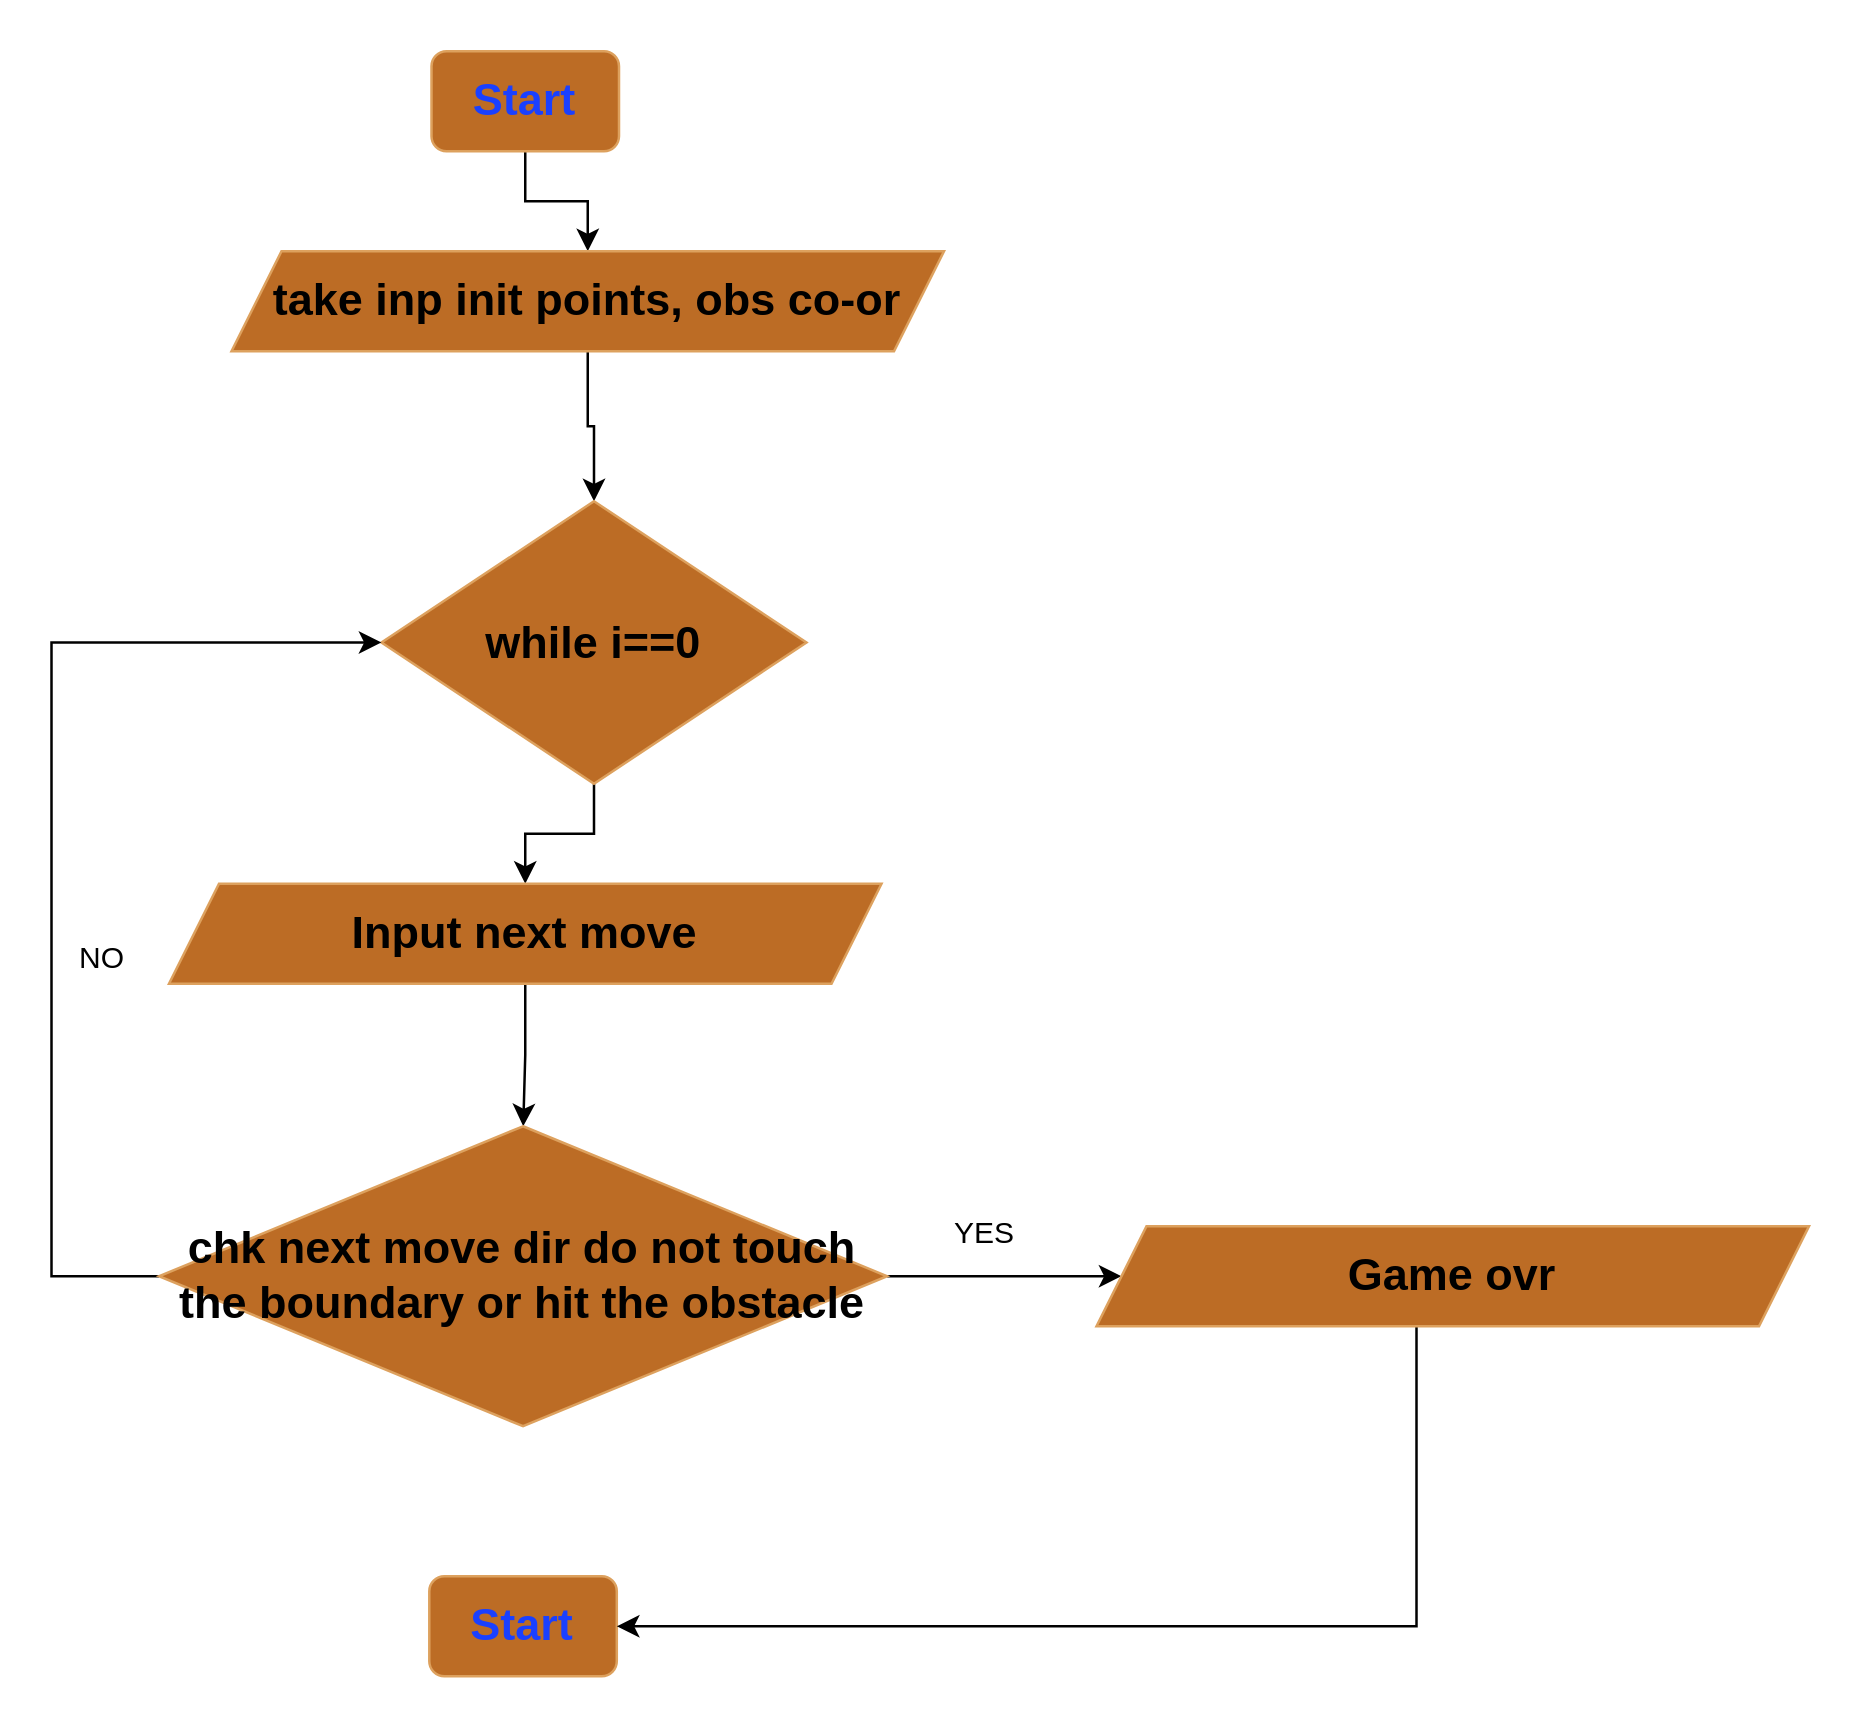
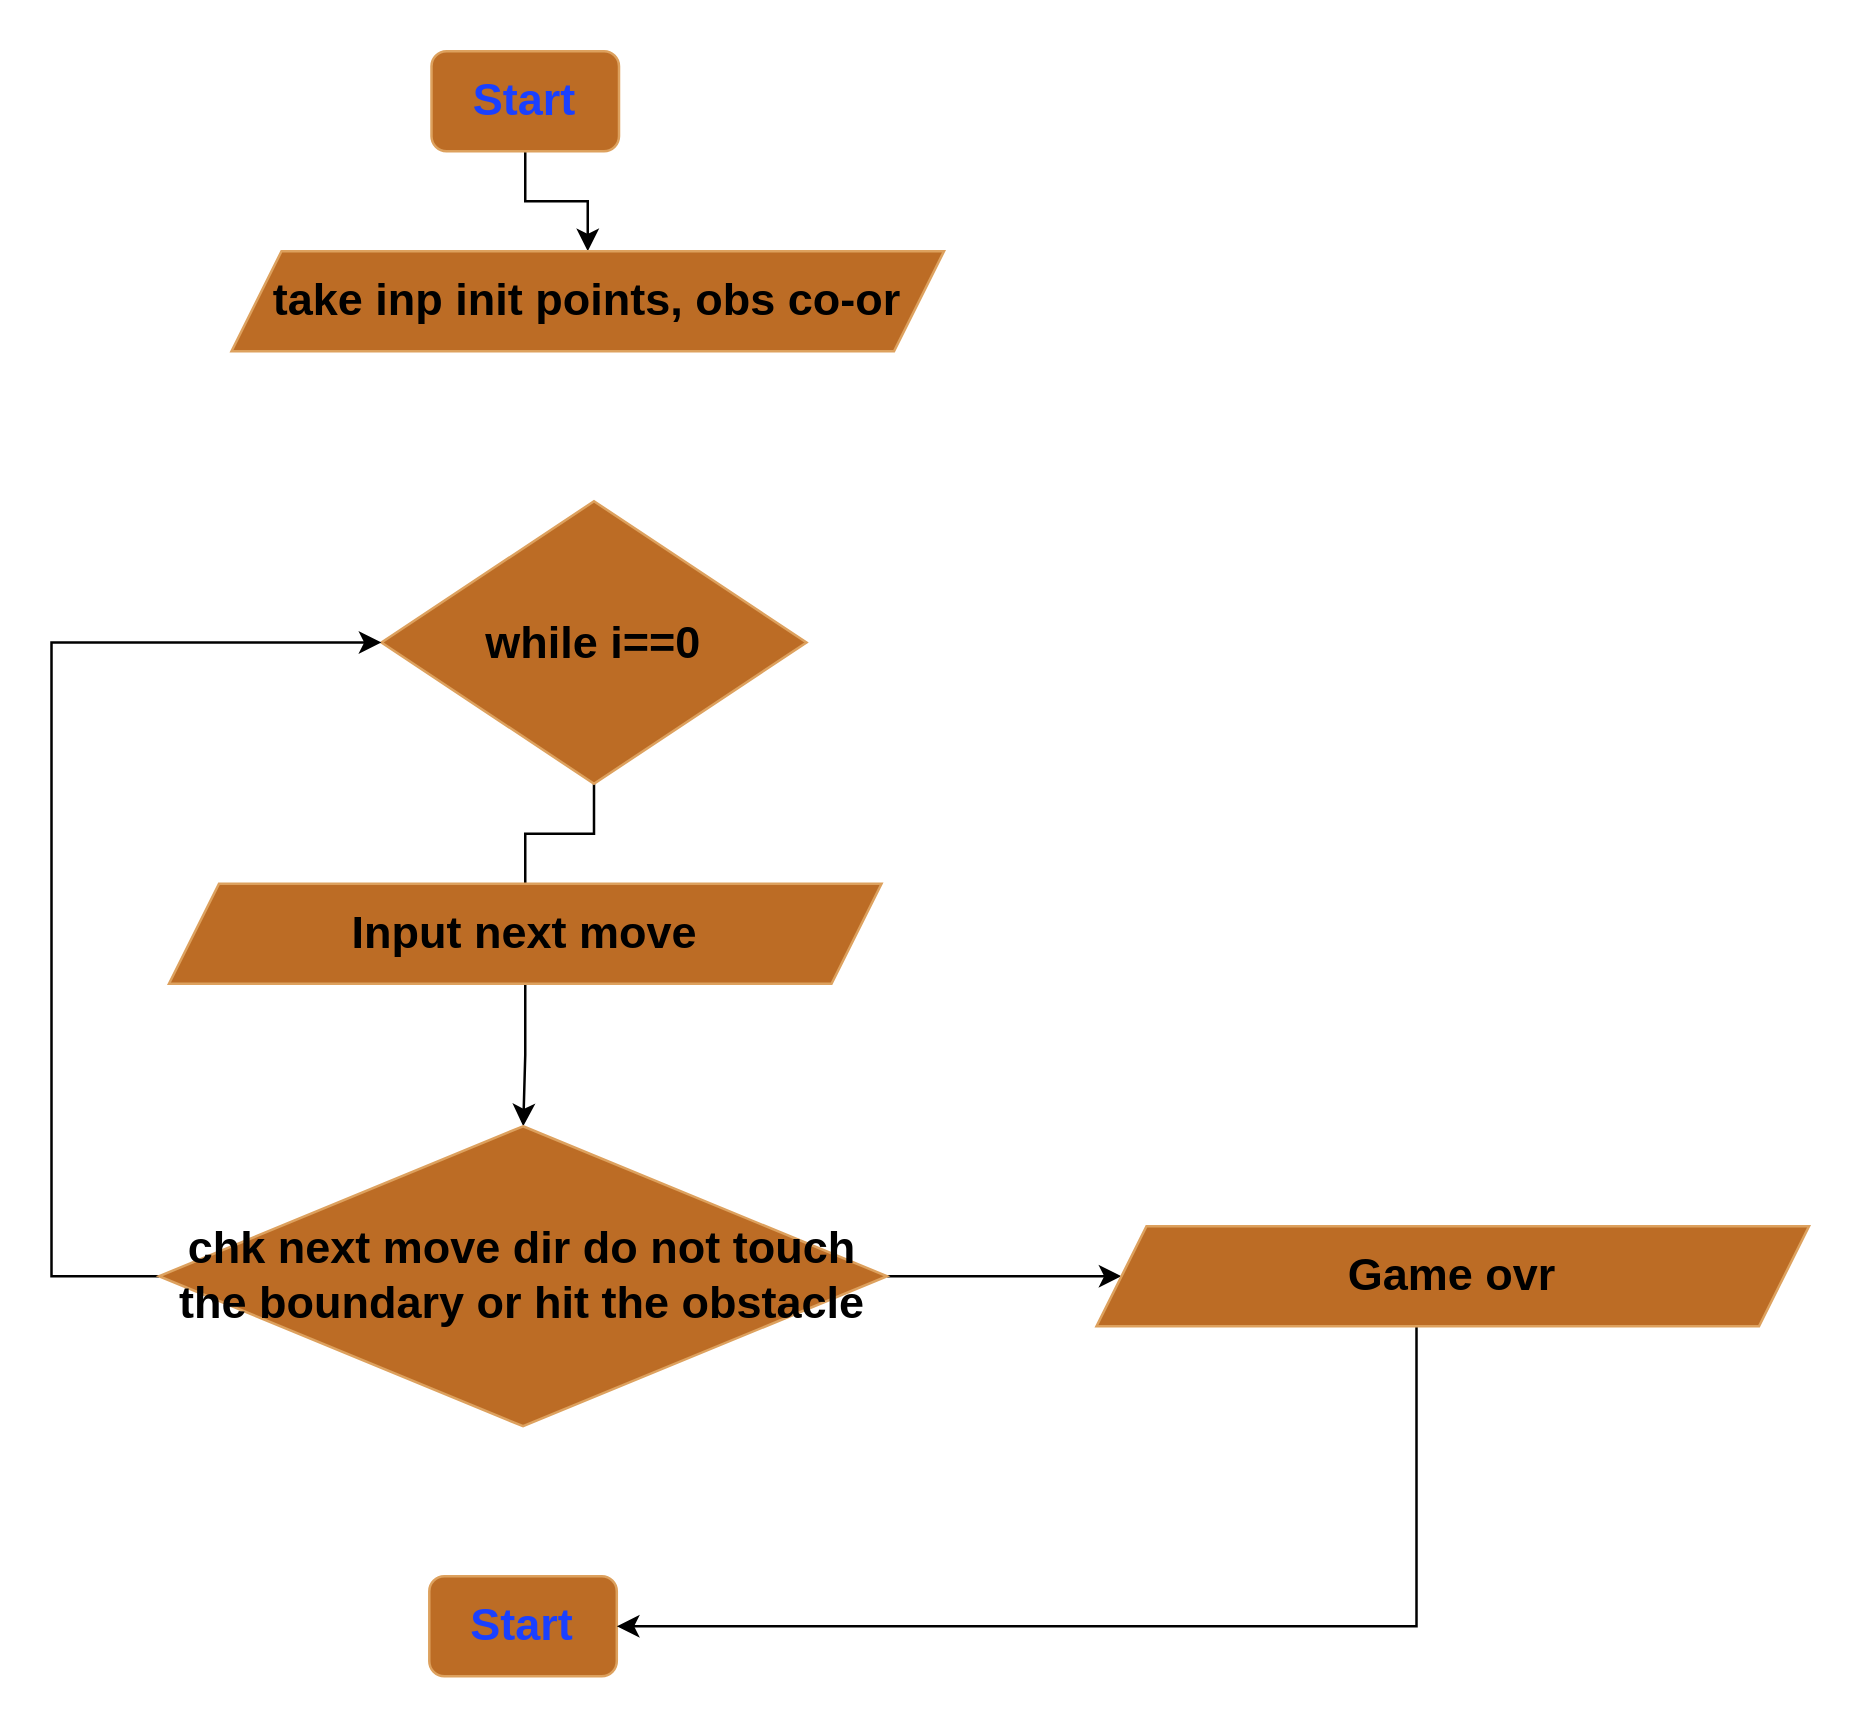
(588, 421) -> none
(525, 865) -> (525, 872)
(101, 959) -> none
(984, 1234) -> none
